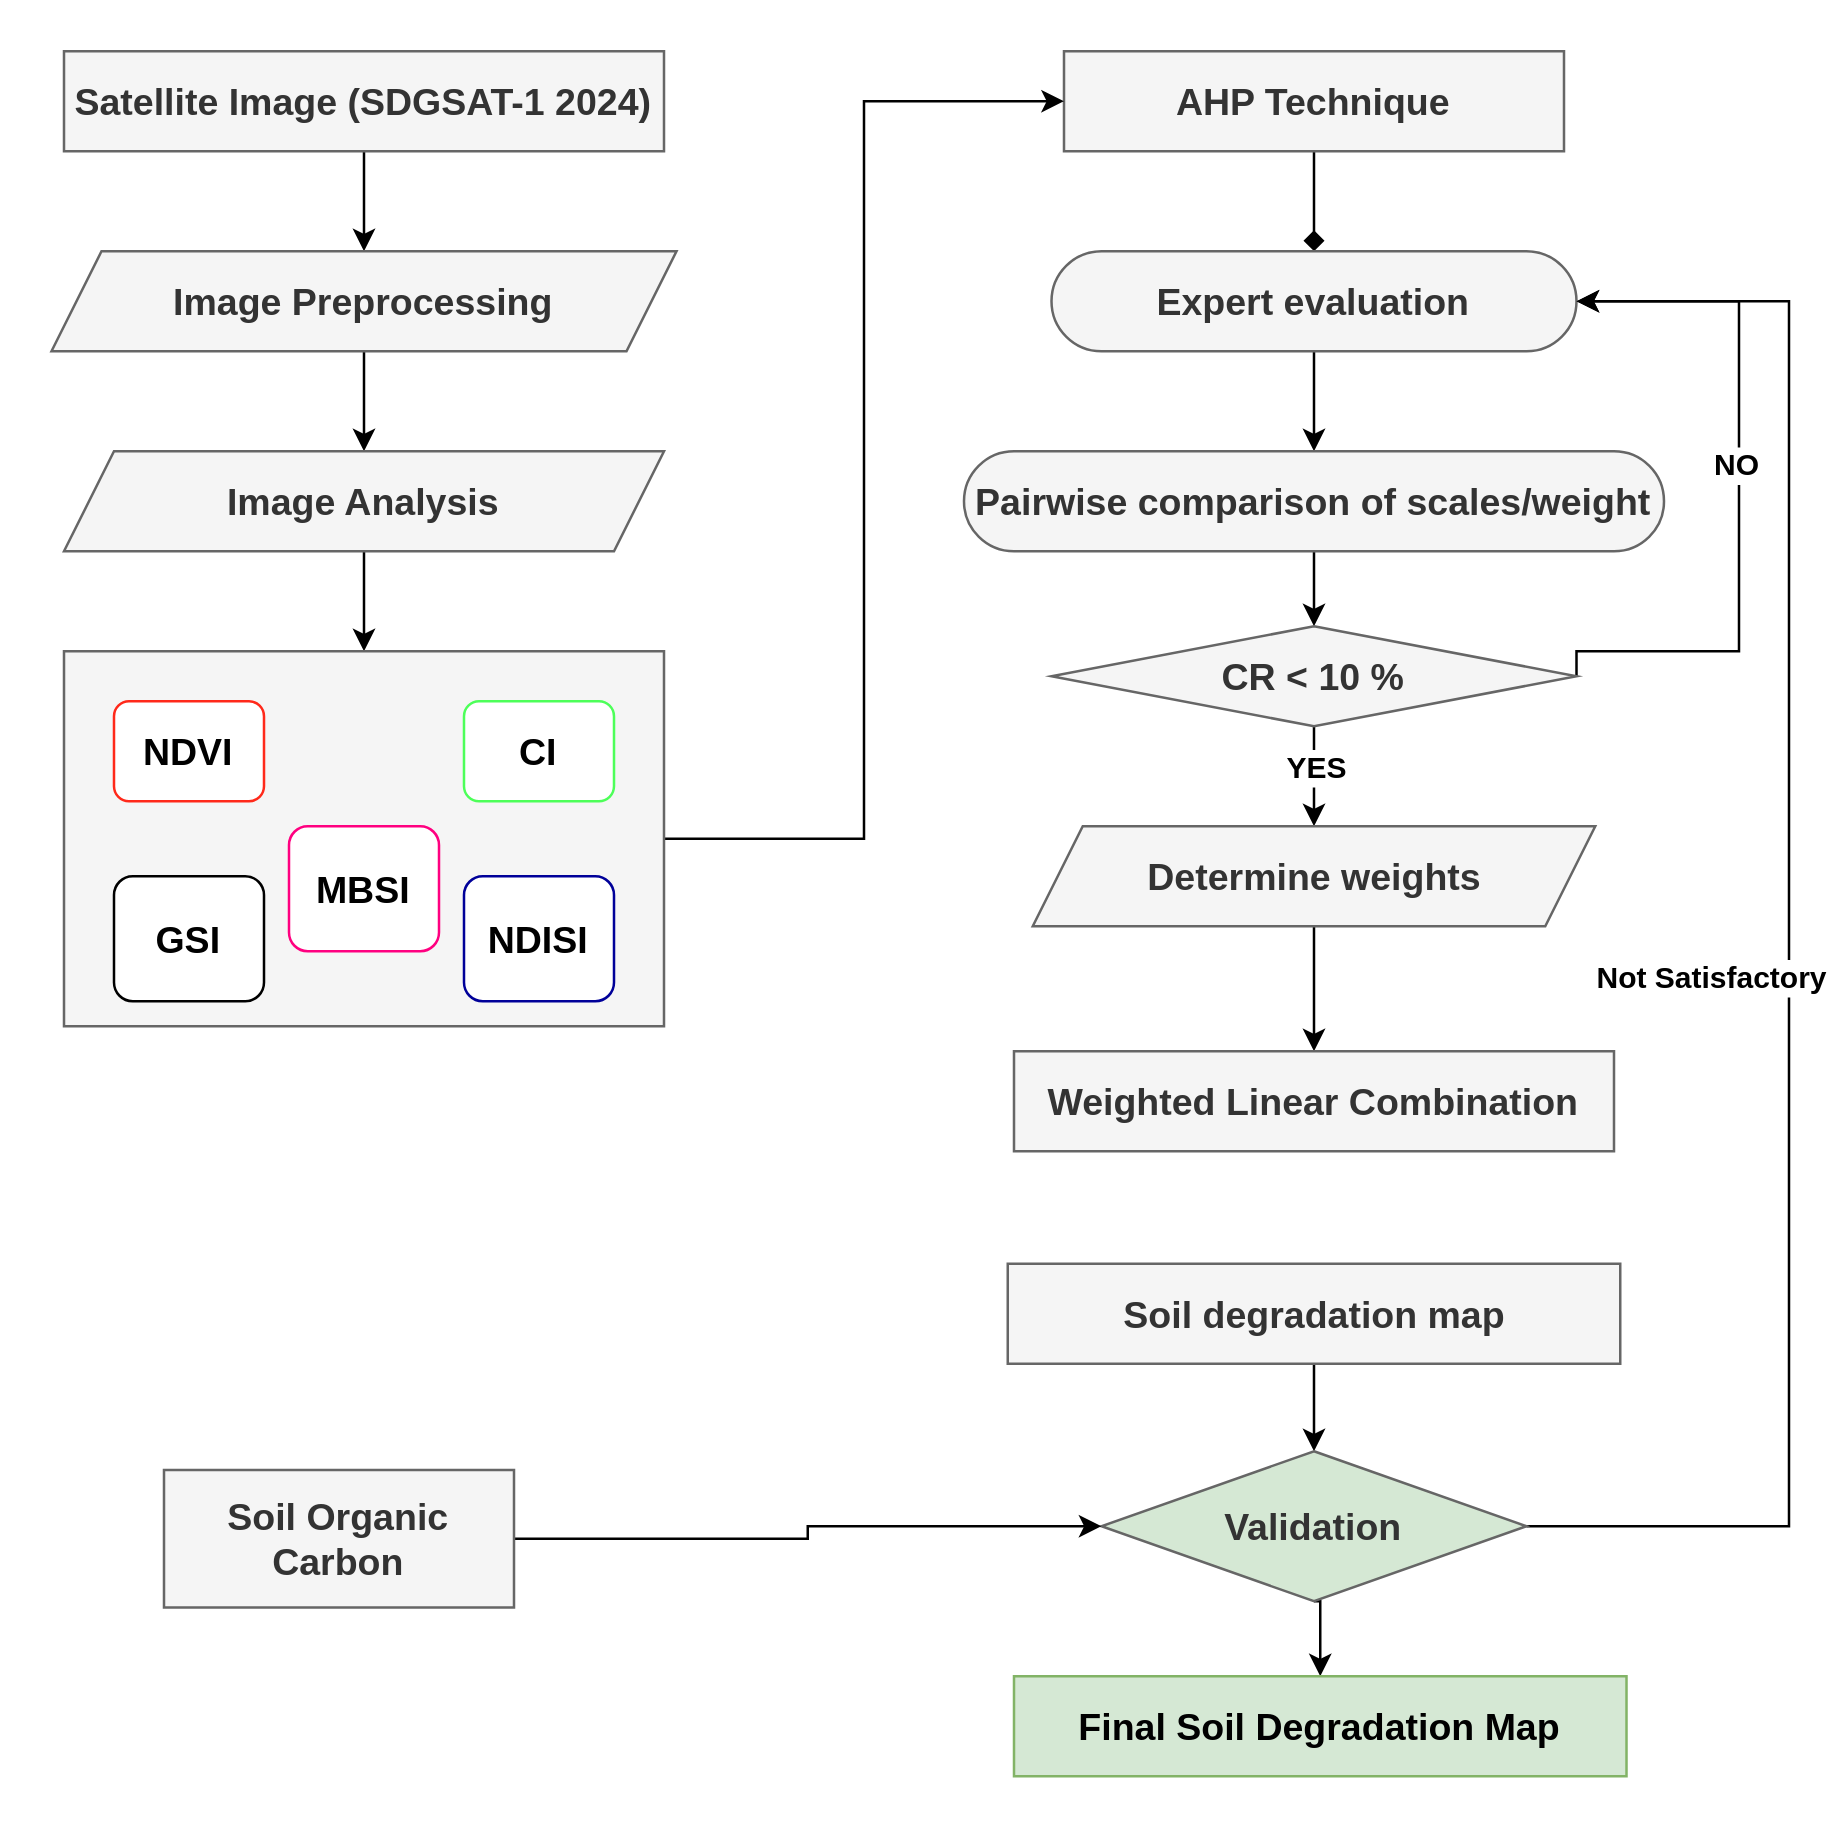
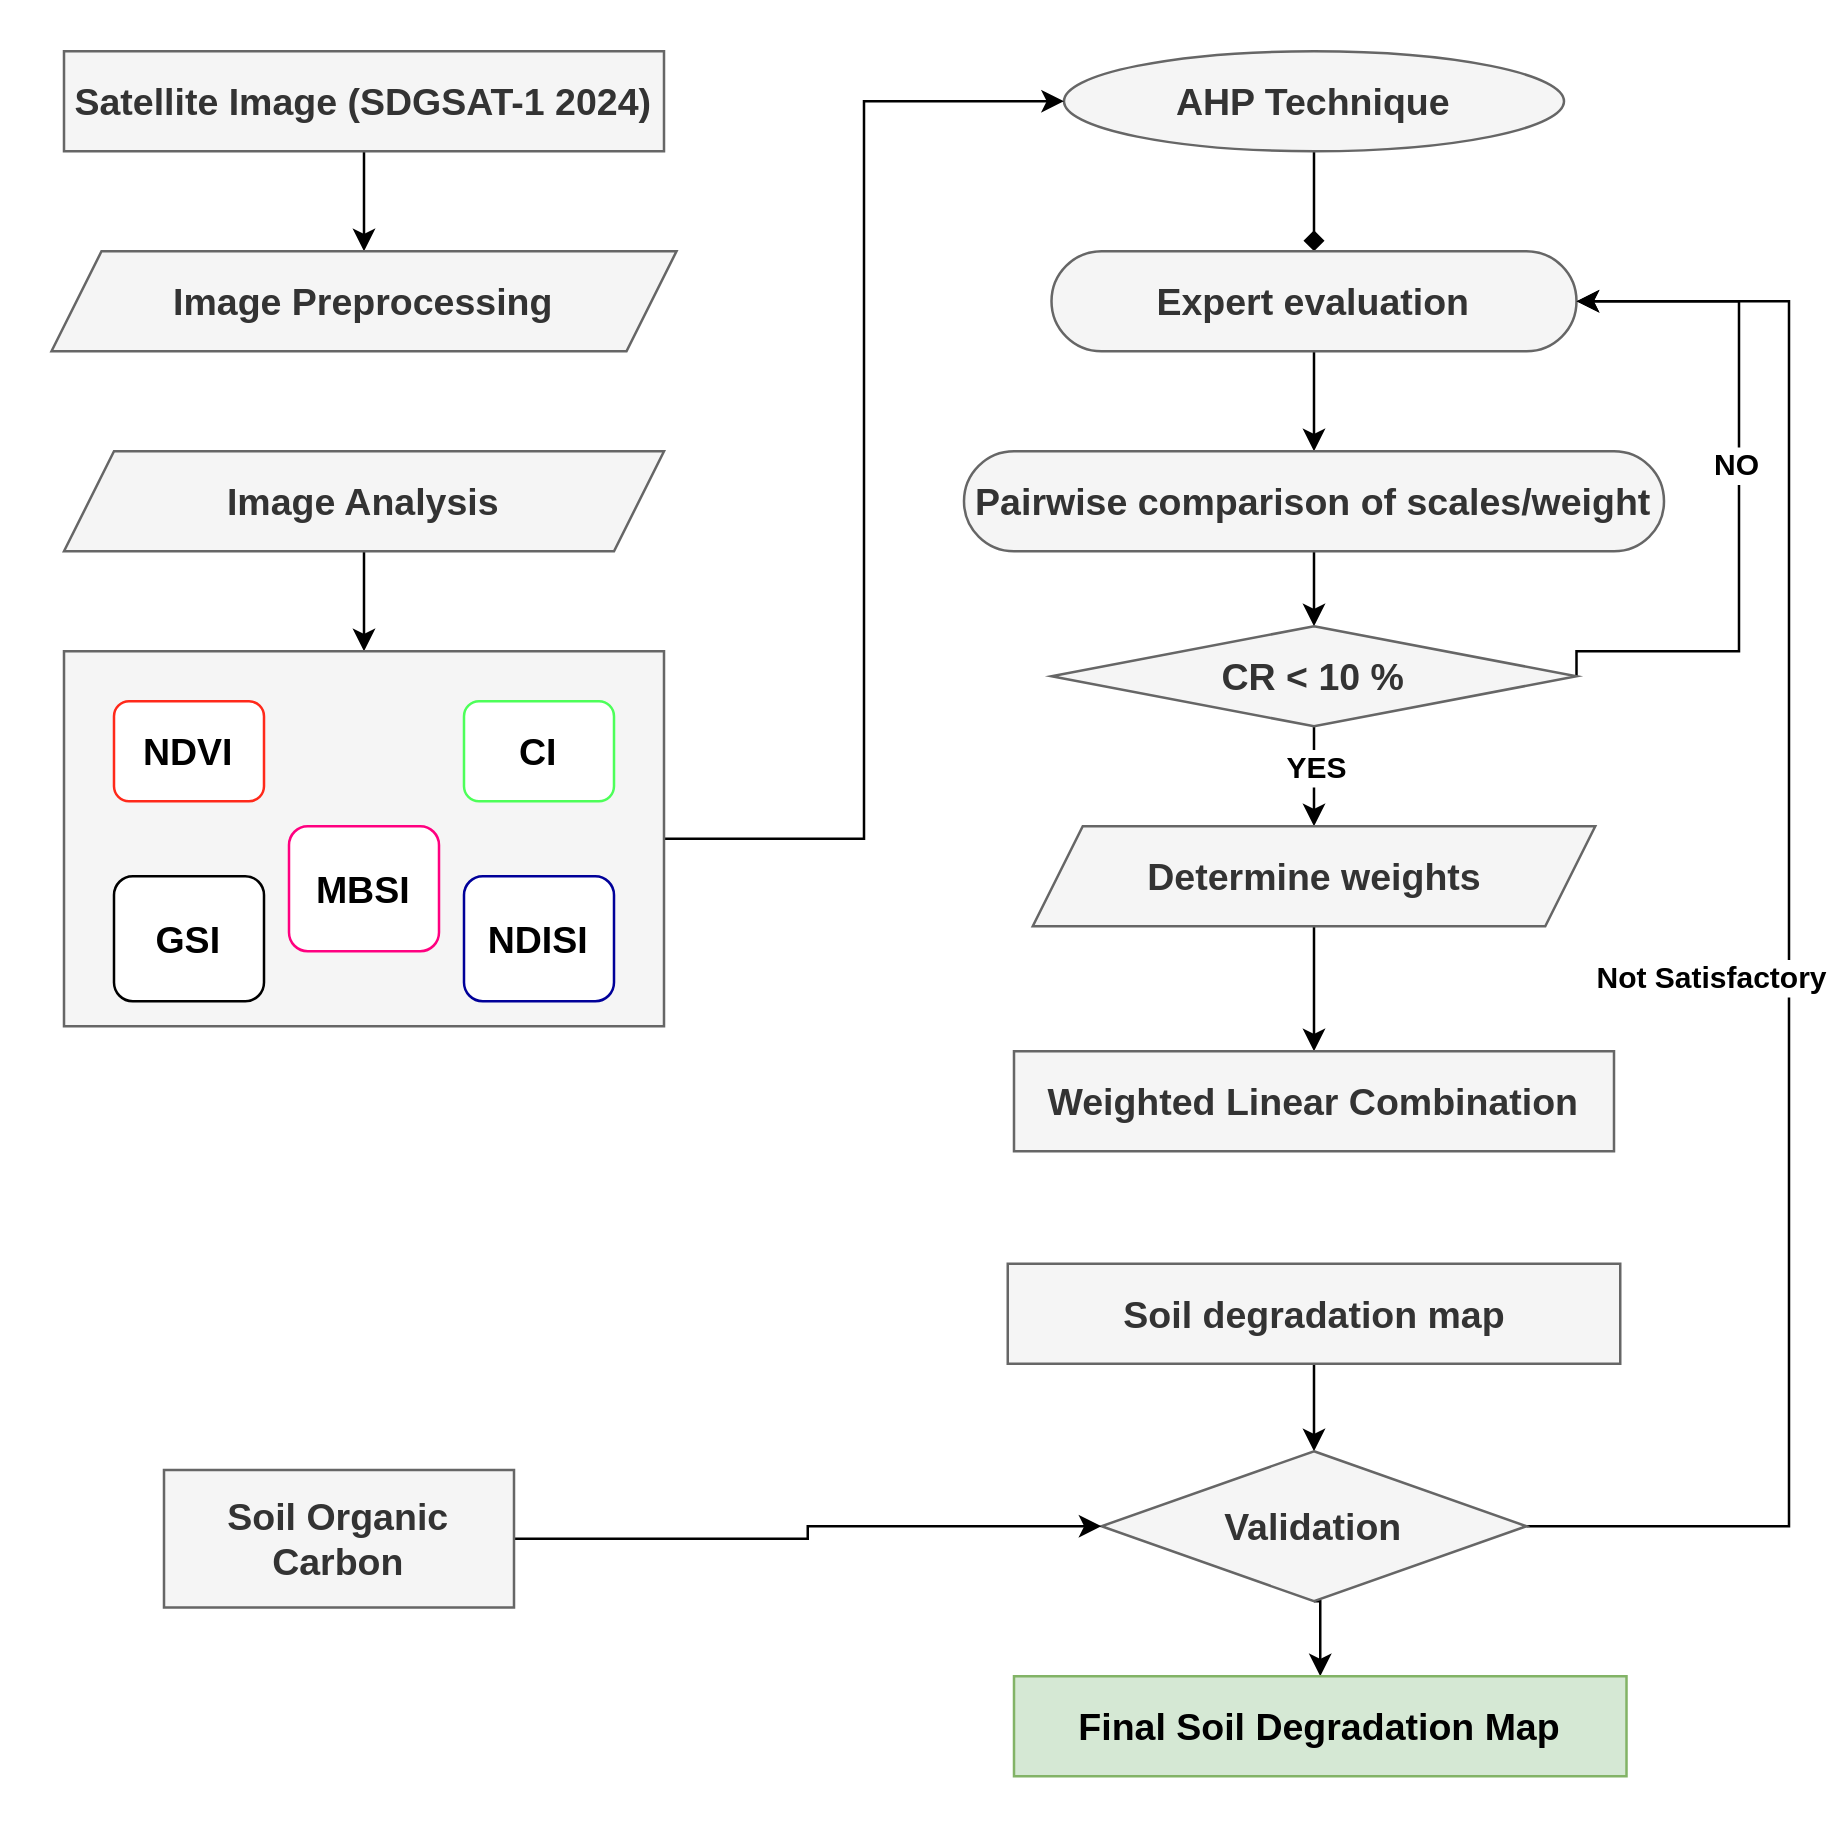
(1314, 101) -> (1314, 101)
(364, 393) -> none
(1314, 1526) -> (1314, 1526)
